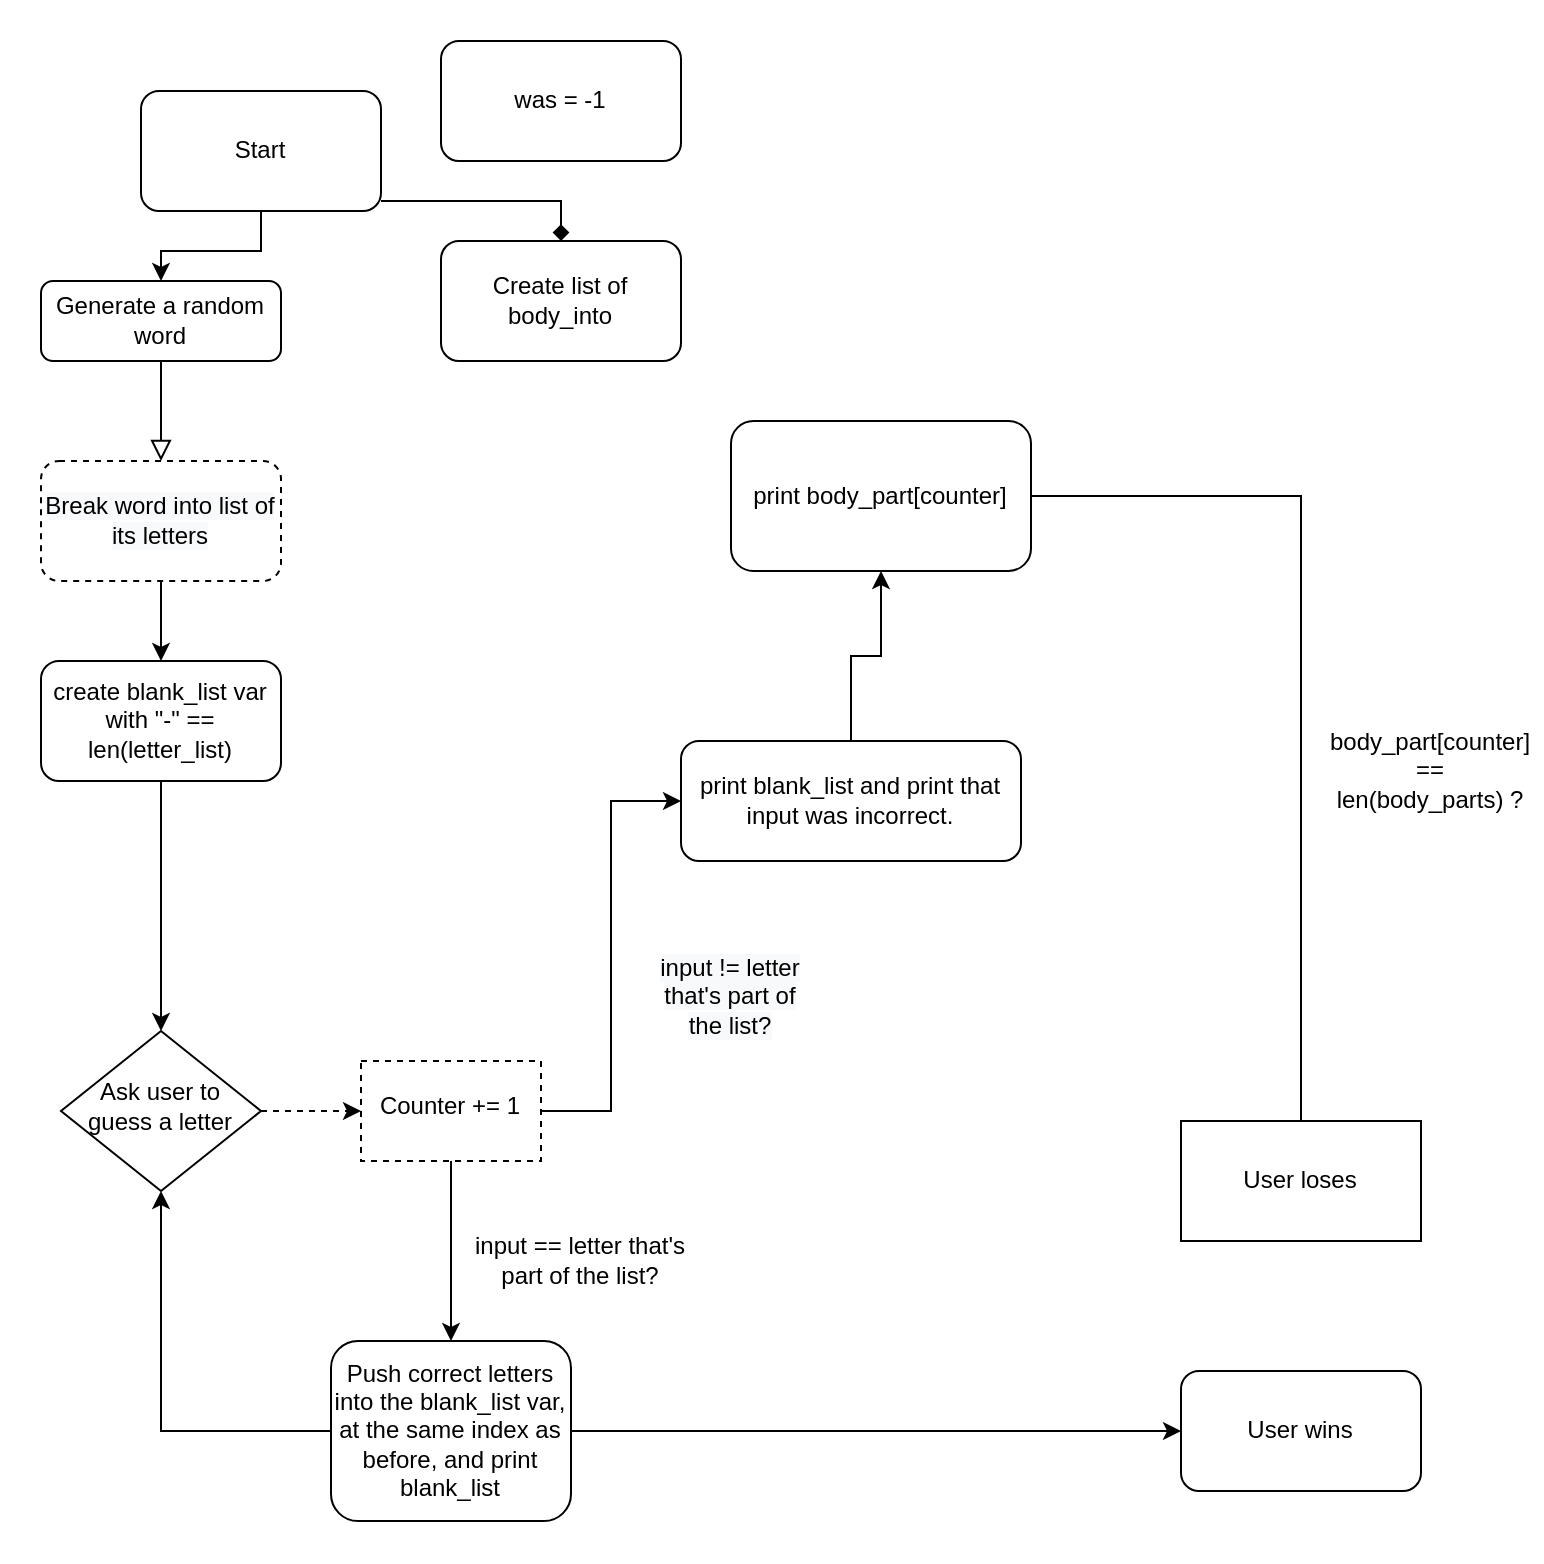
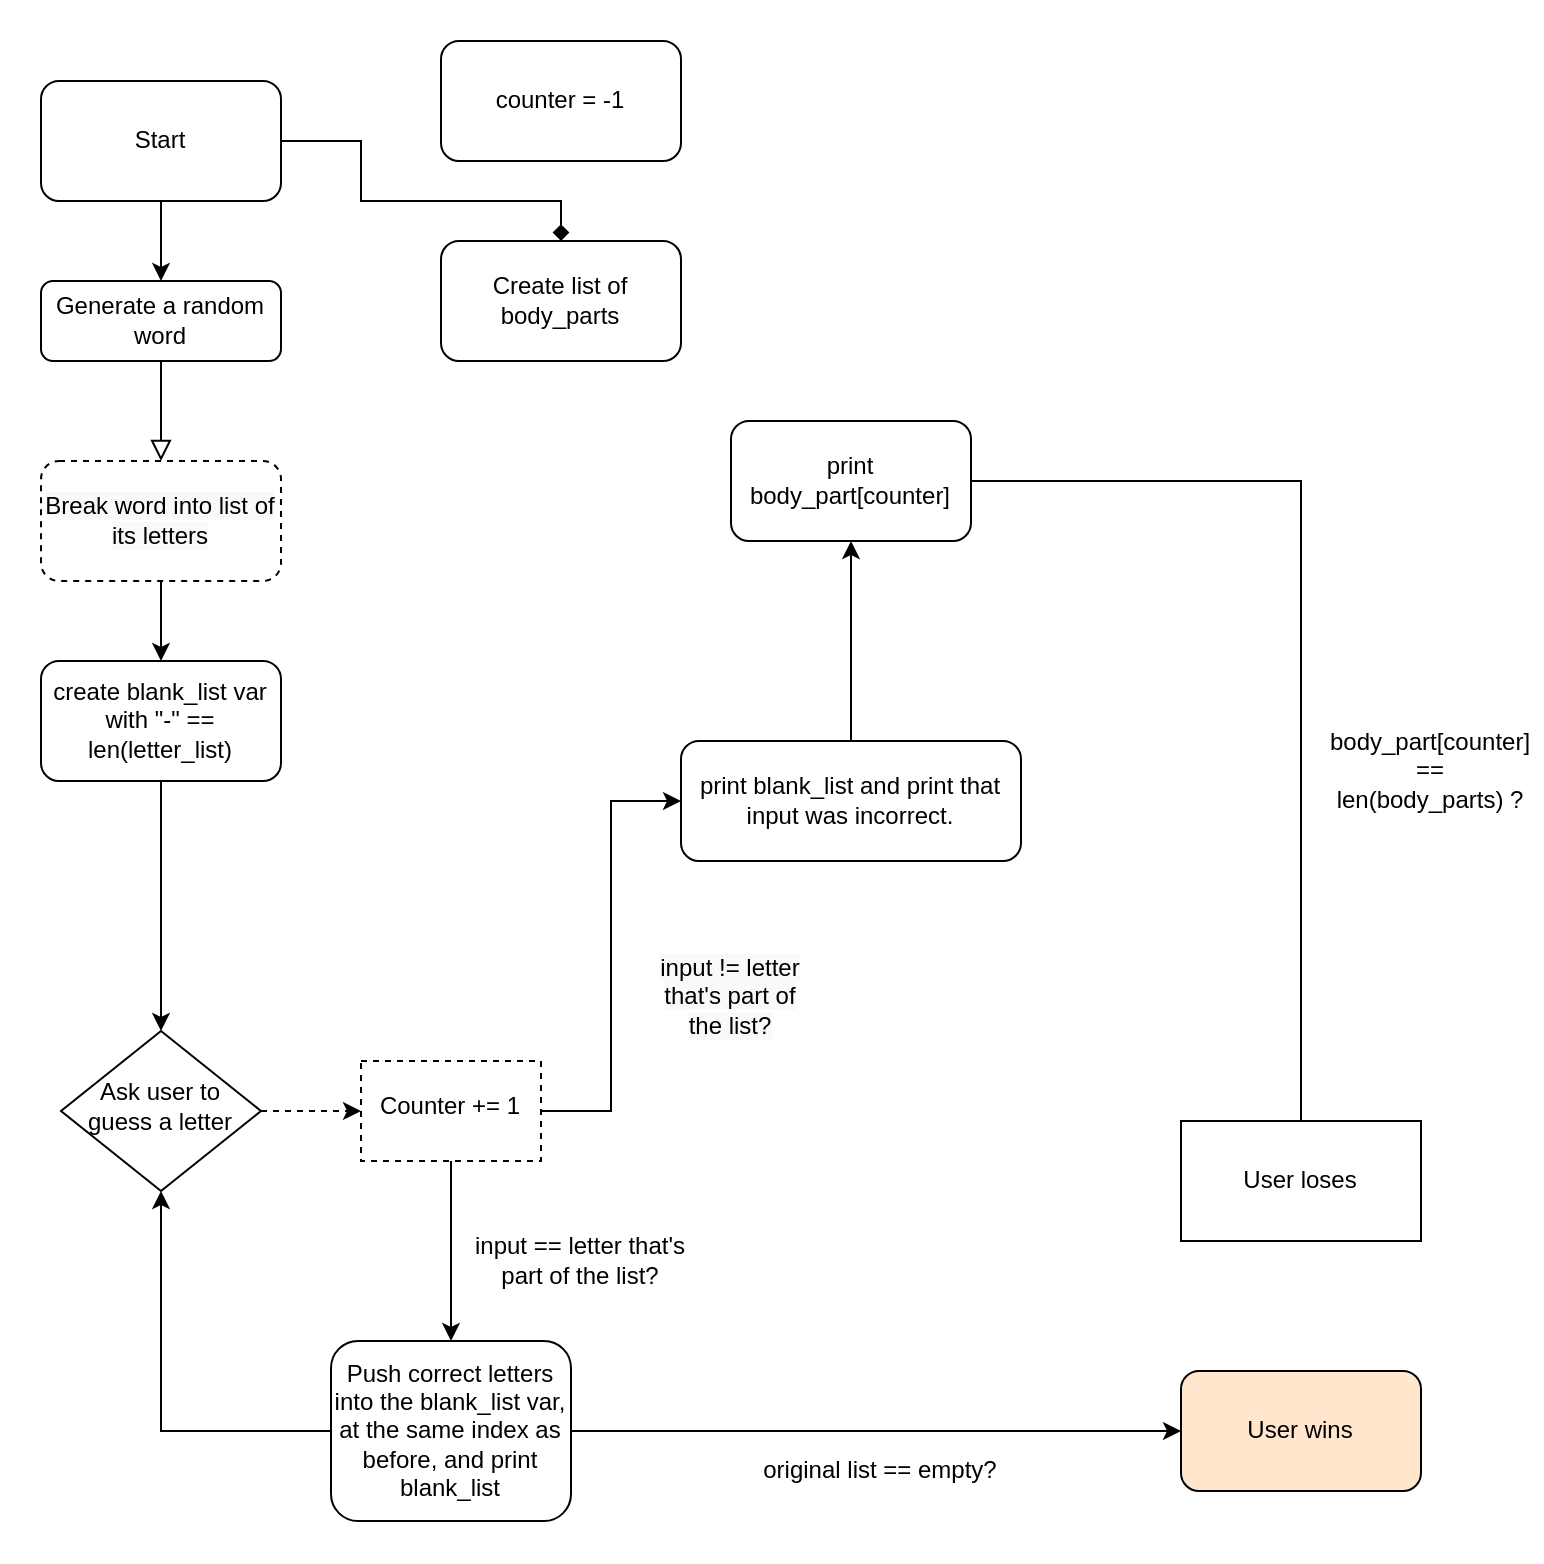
(561, 101) -> (561, 101)
(261, 151) -> (161, 141)
(561, 301) -> (561, 301)
(881, 496) -> (851, 481)
(1301, 1431) -> (1301, 1431)
none -> (881, 1471)
